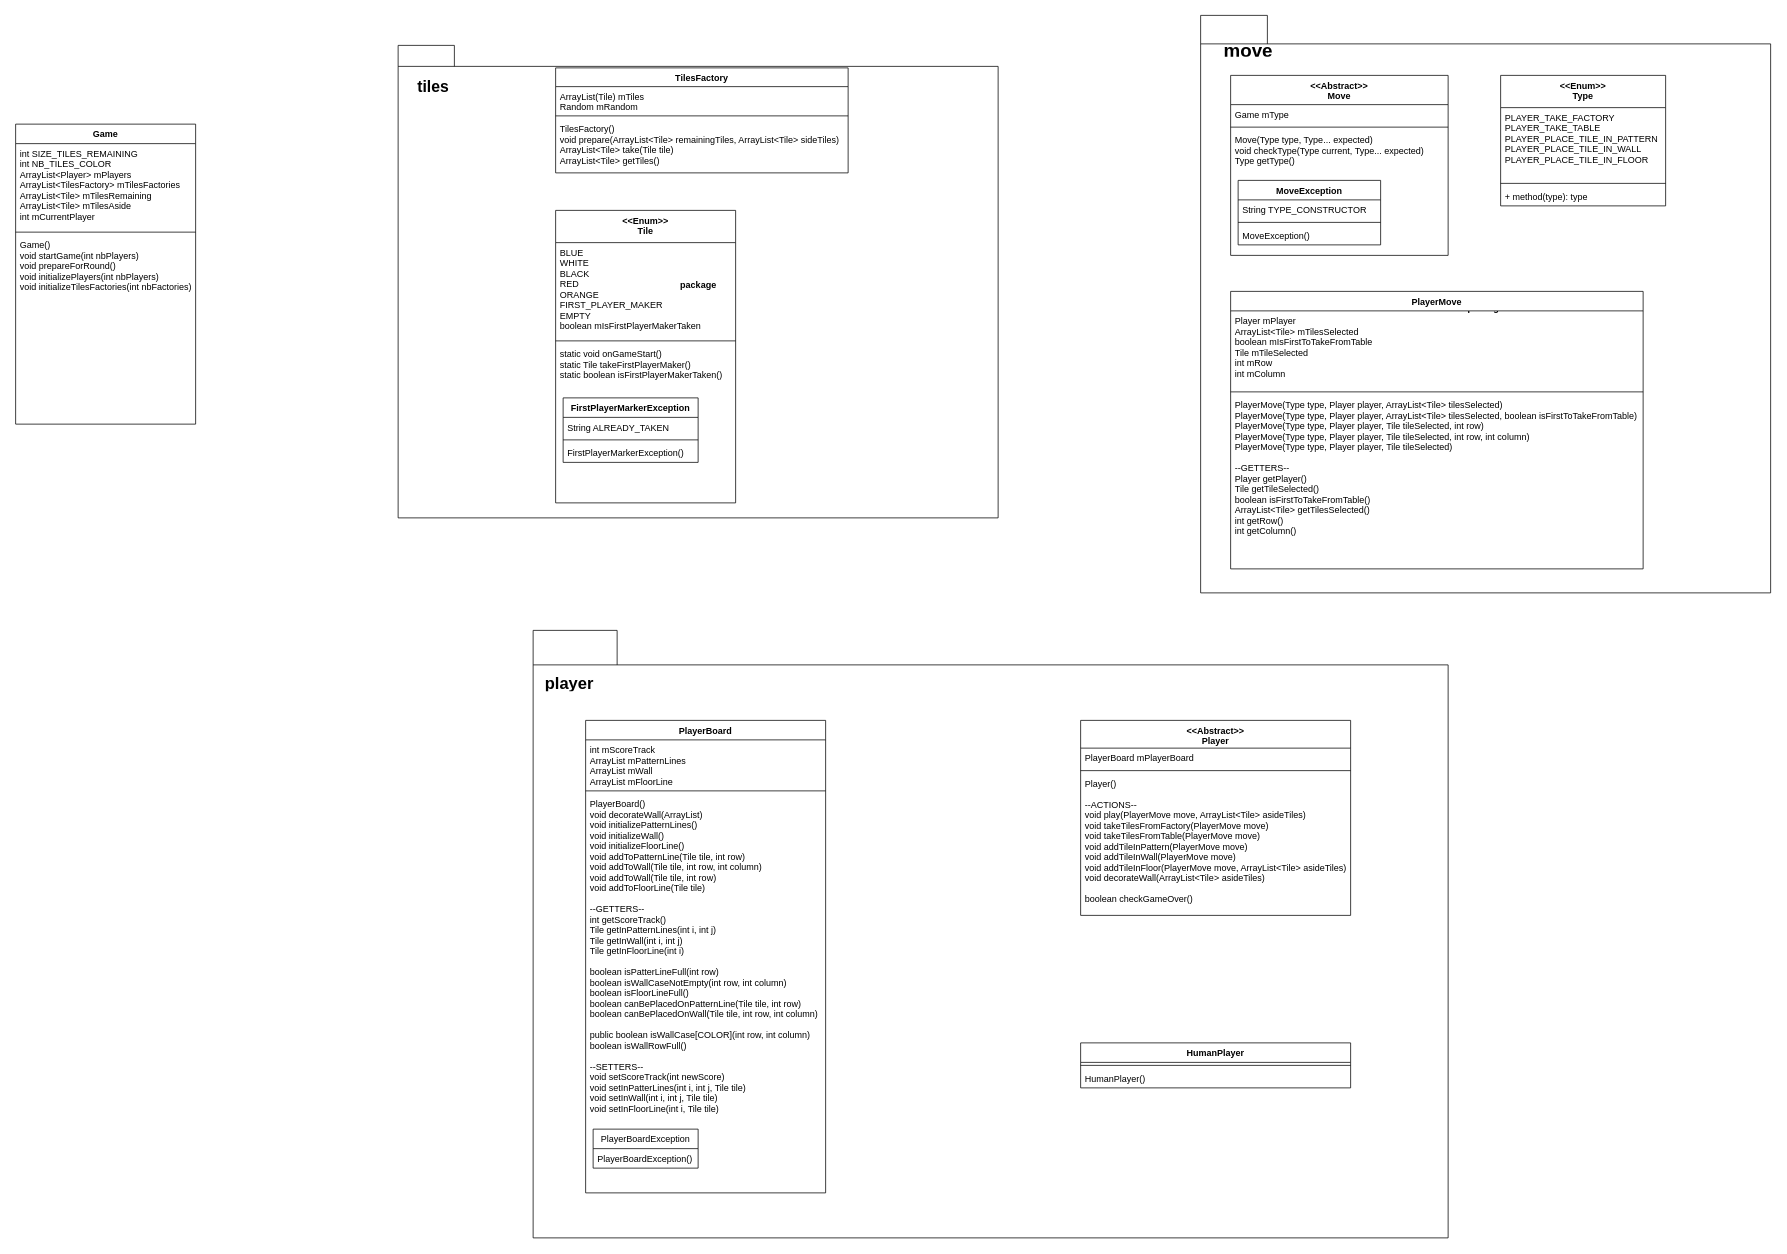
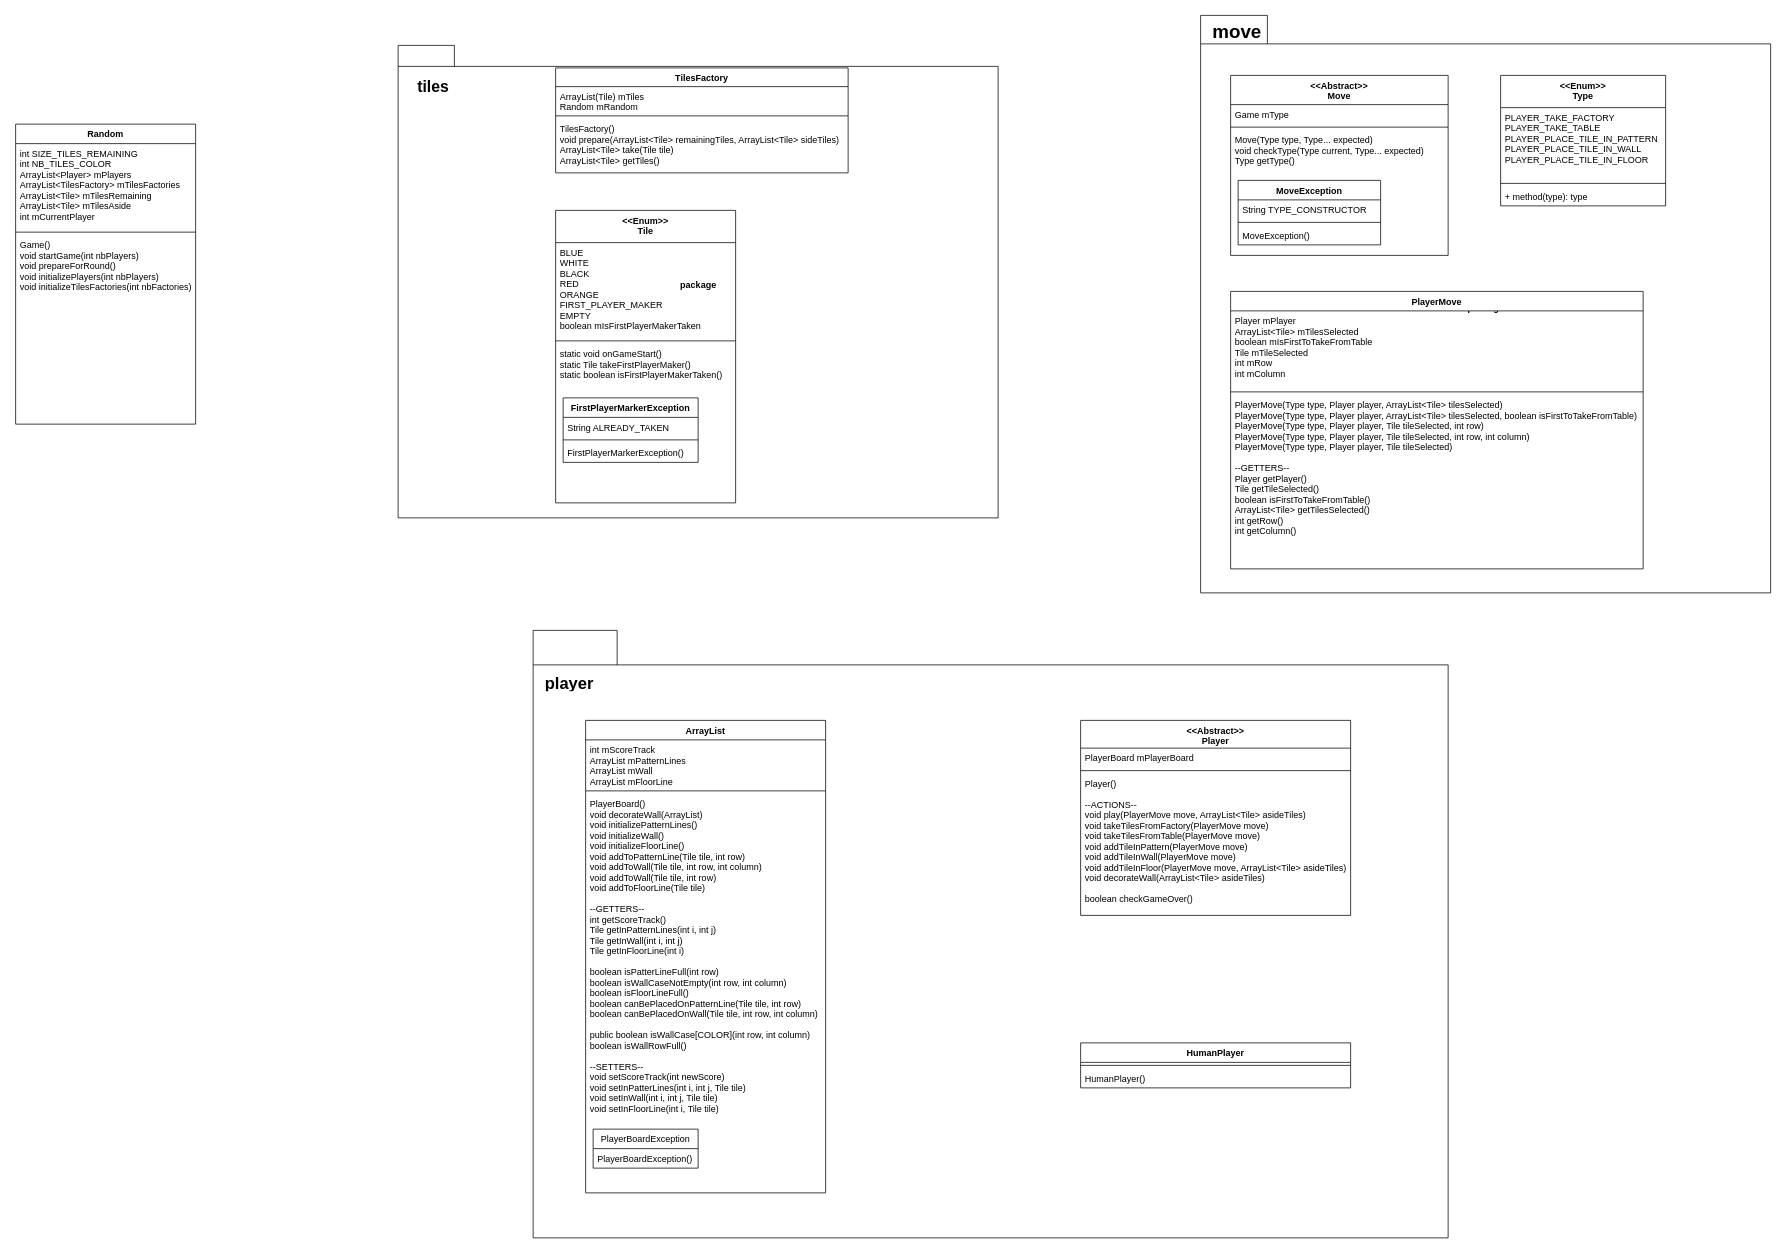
(1257, 44) -> (1245, 25)
(105, 134) -> (105, 134)
(705, 731) -> (705, 731)
